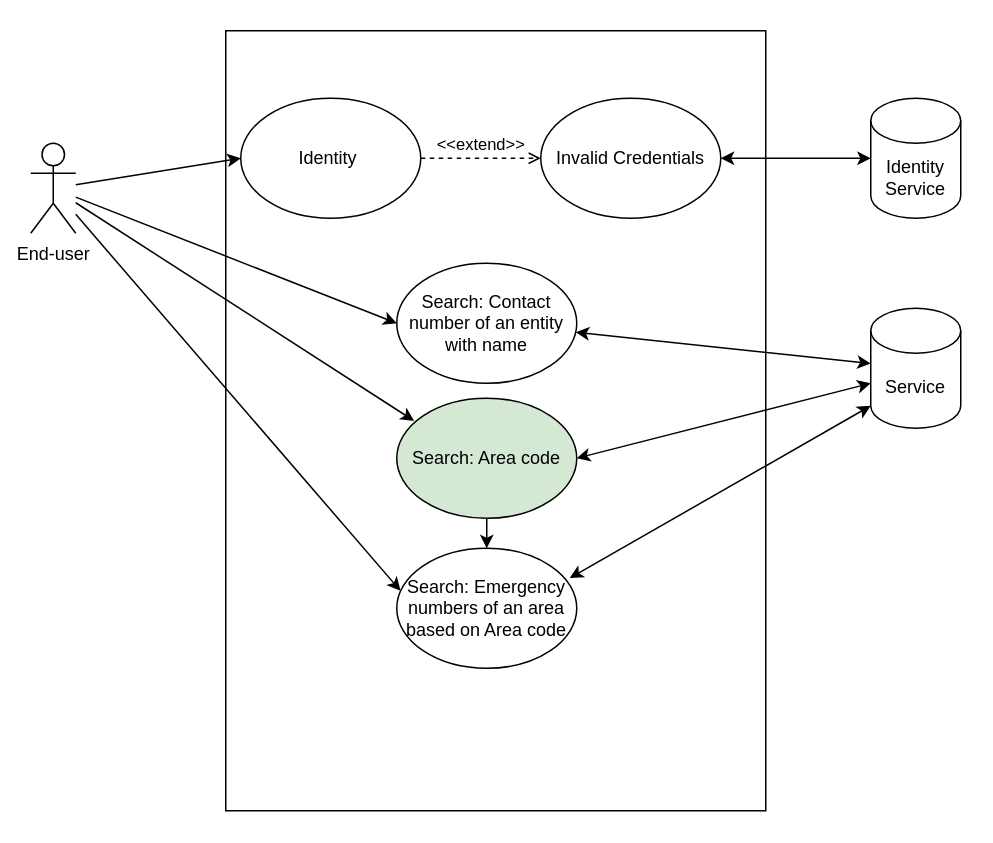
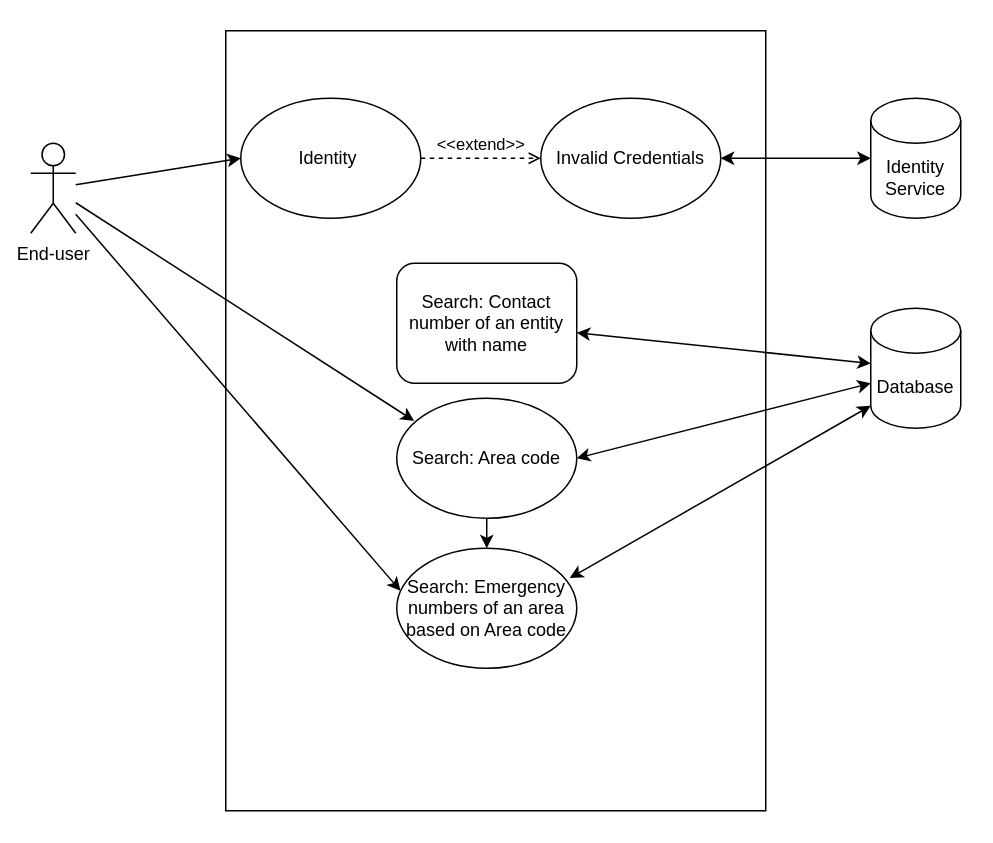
(231, 258) -> none
(487, 323) -> (487, 323)
(916, 388) -> (916, 388)
(487, 458) -> (487, 458)
